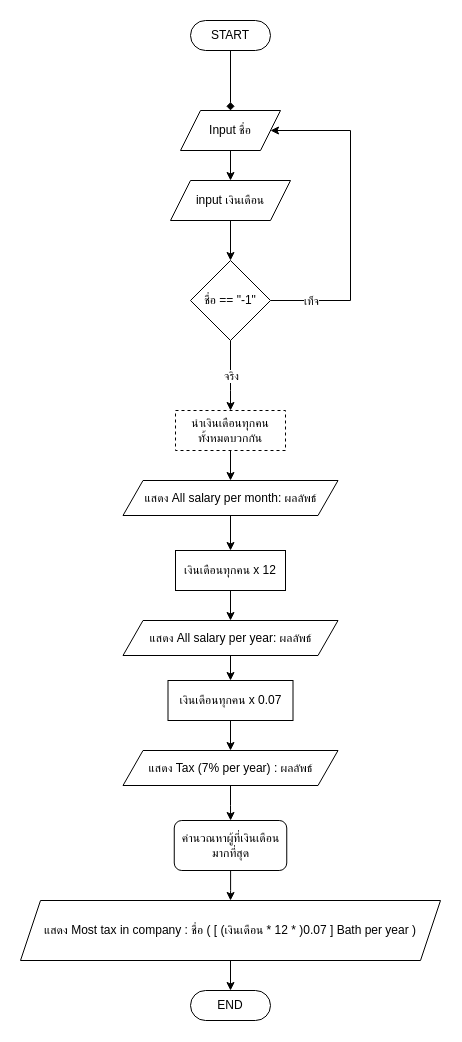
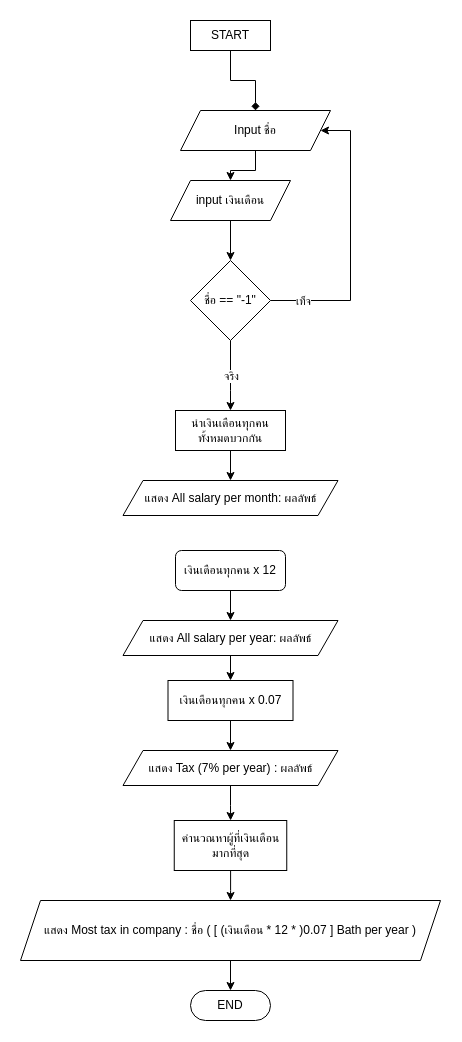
(231, 36) -> (231, 36)
(231, 131) -> (256, 131)
(231, 431) -> (231, 431)
(231, 535) -> none
(231, 571) -> (231, 571)
(231, 846) -> (231, 846)
